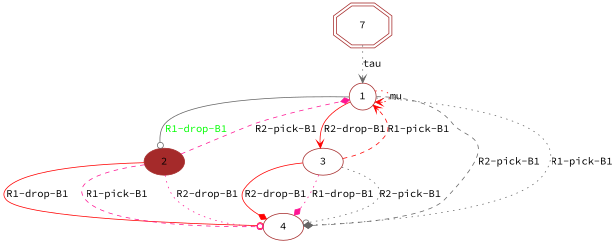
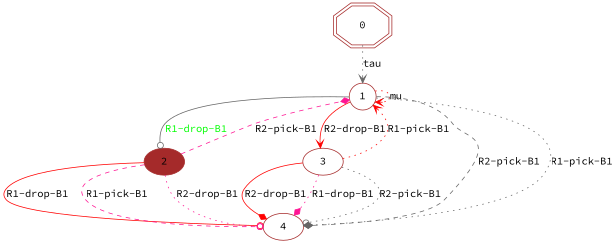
(363, 25) -> (363, 25)
(378, 143) -> (378, 143)
